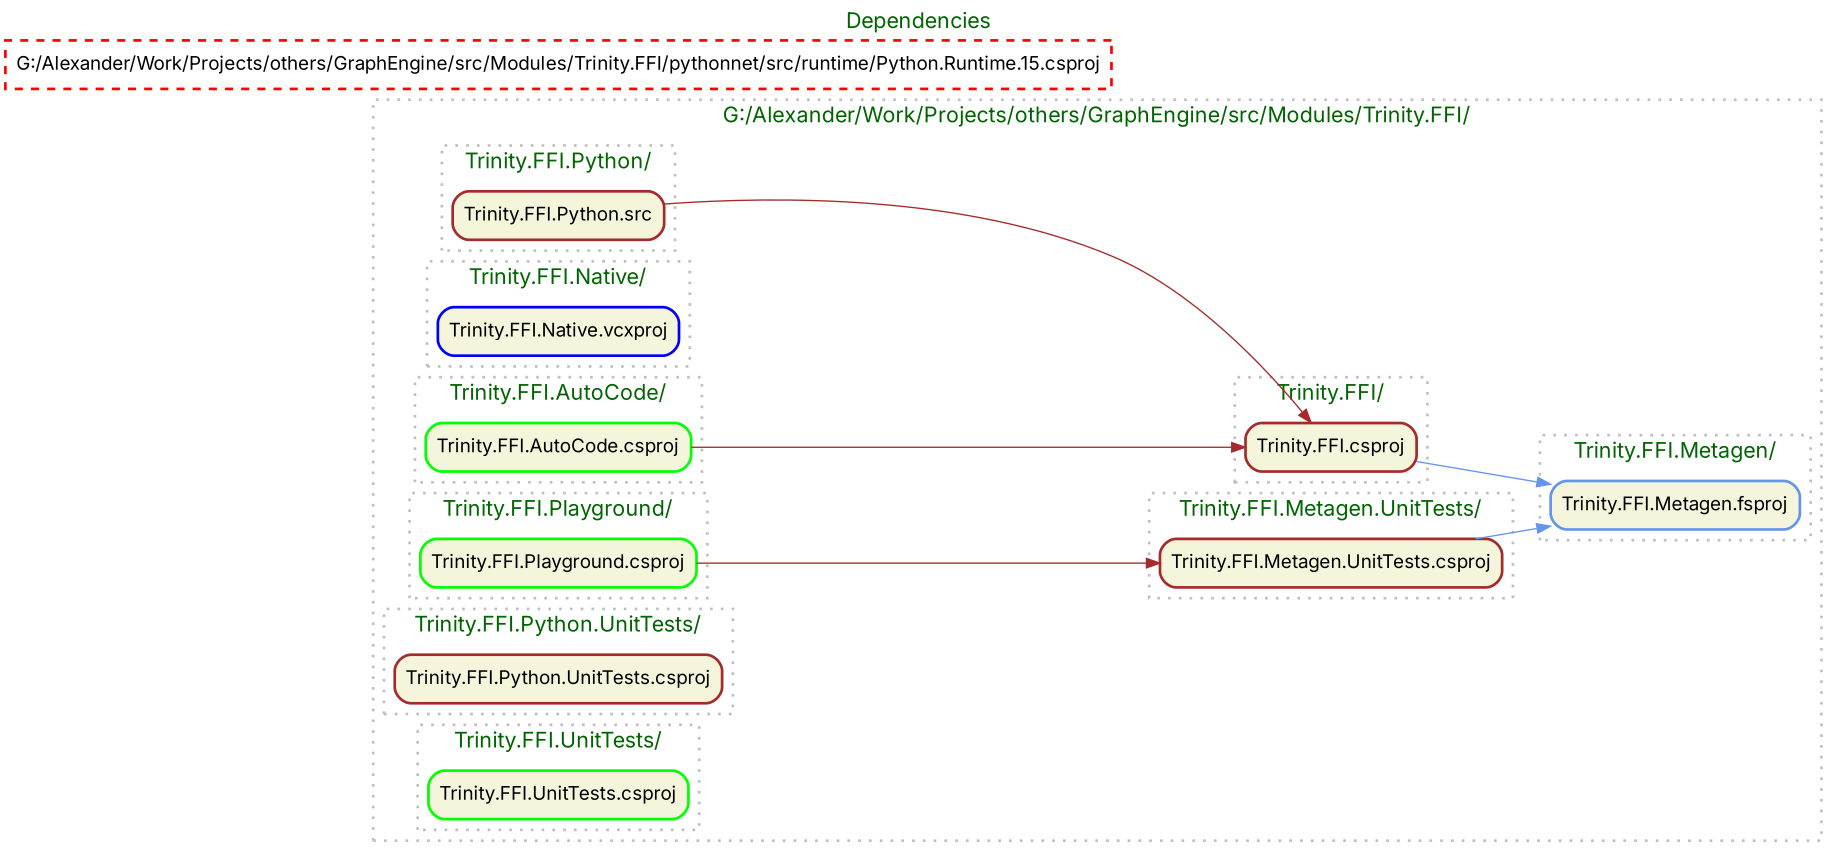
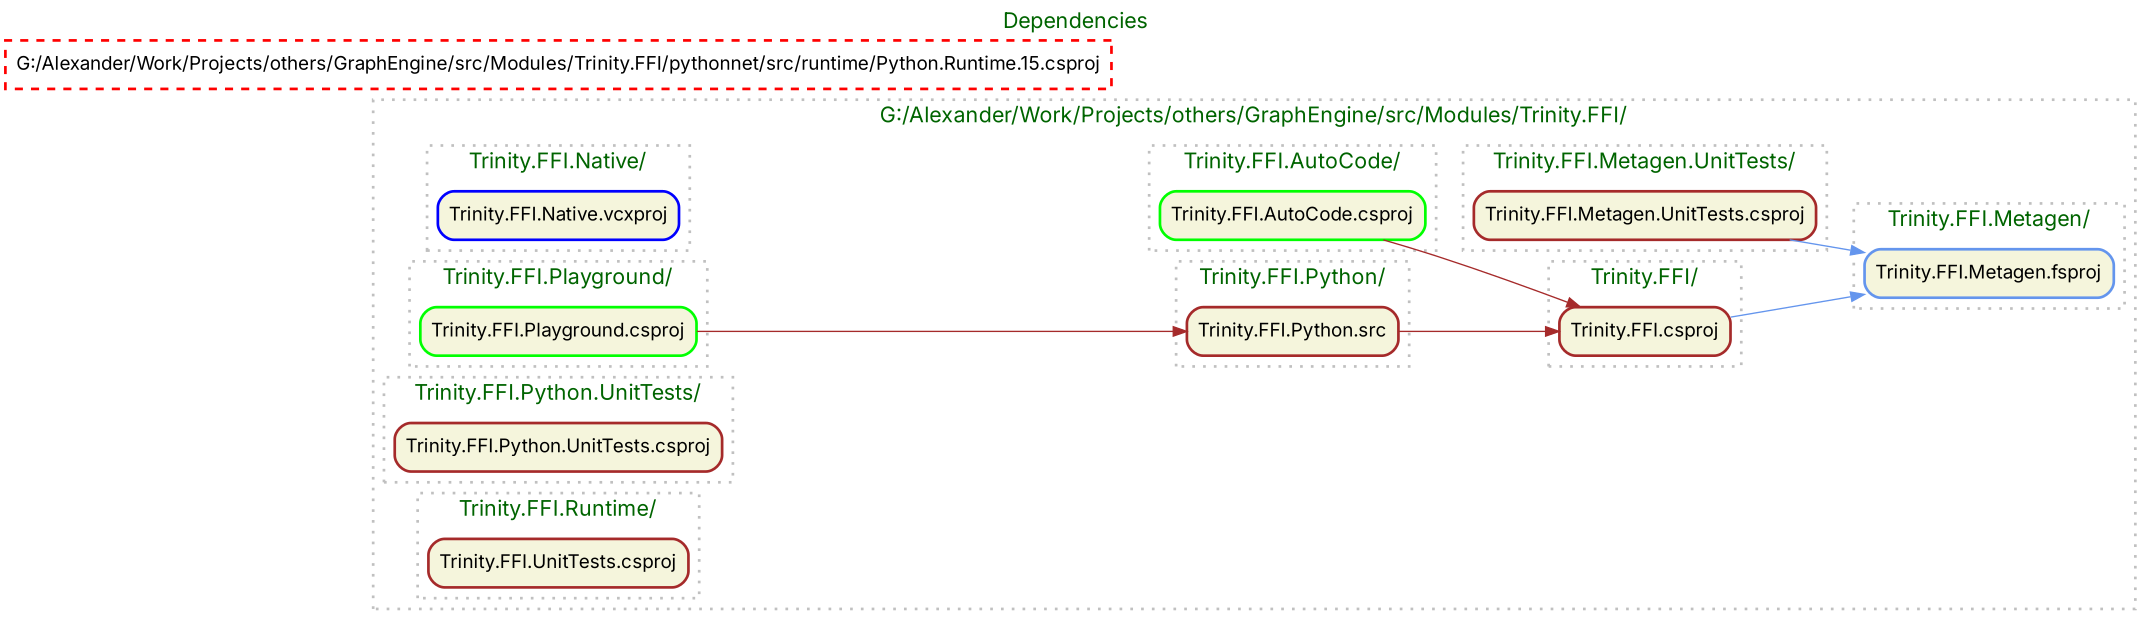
(921, 563) -> (935, 331)
(558, 742) -> (558, 511)
(558, 795) -> (558, 563)
